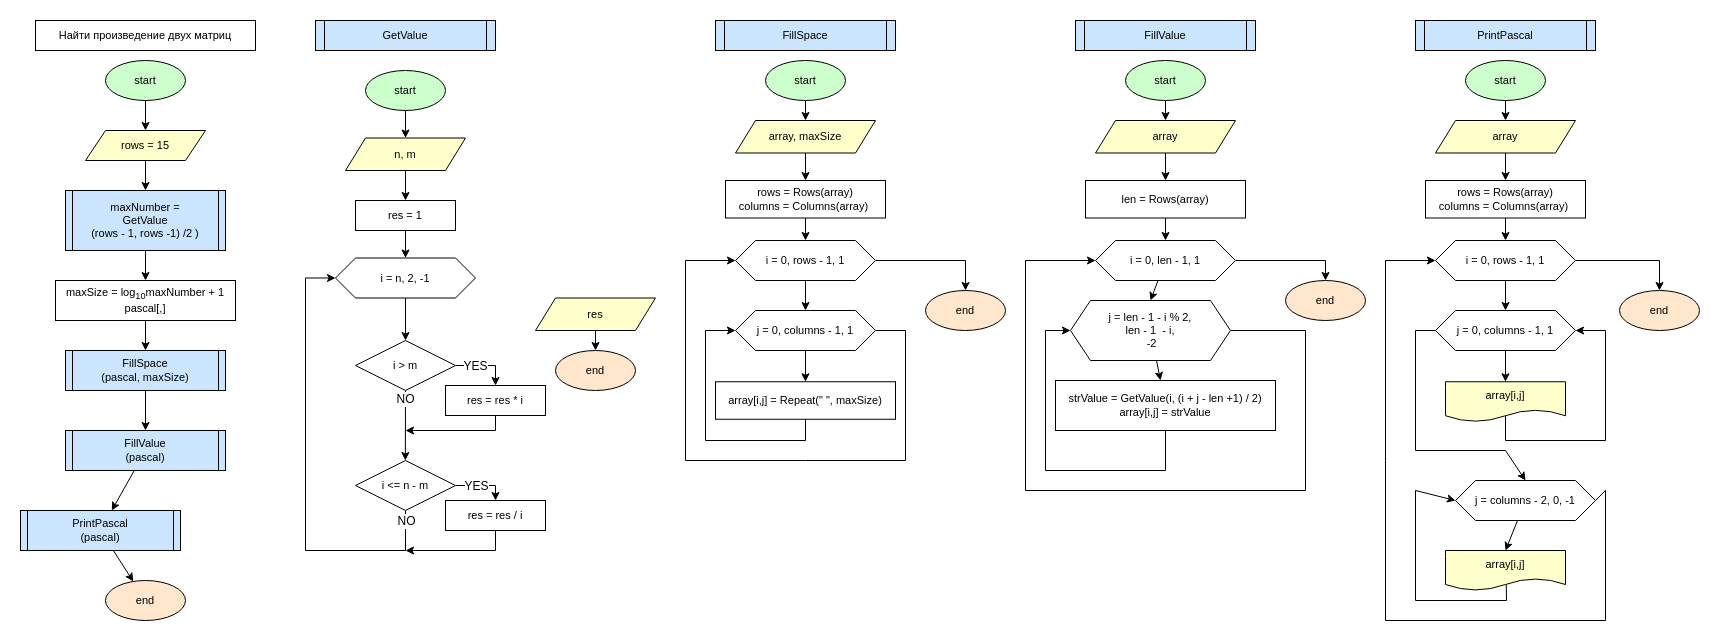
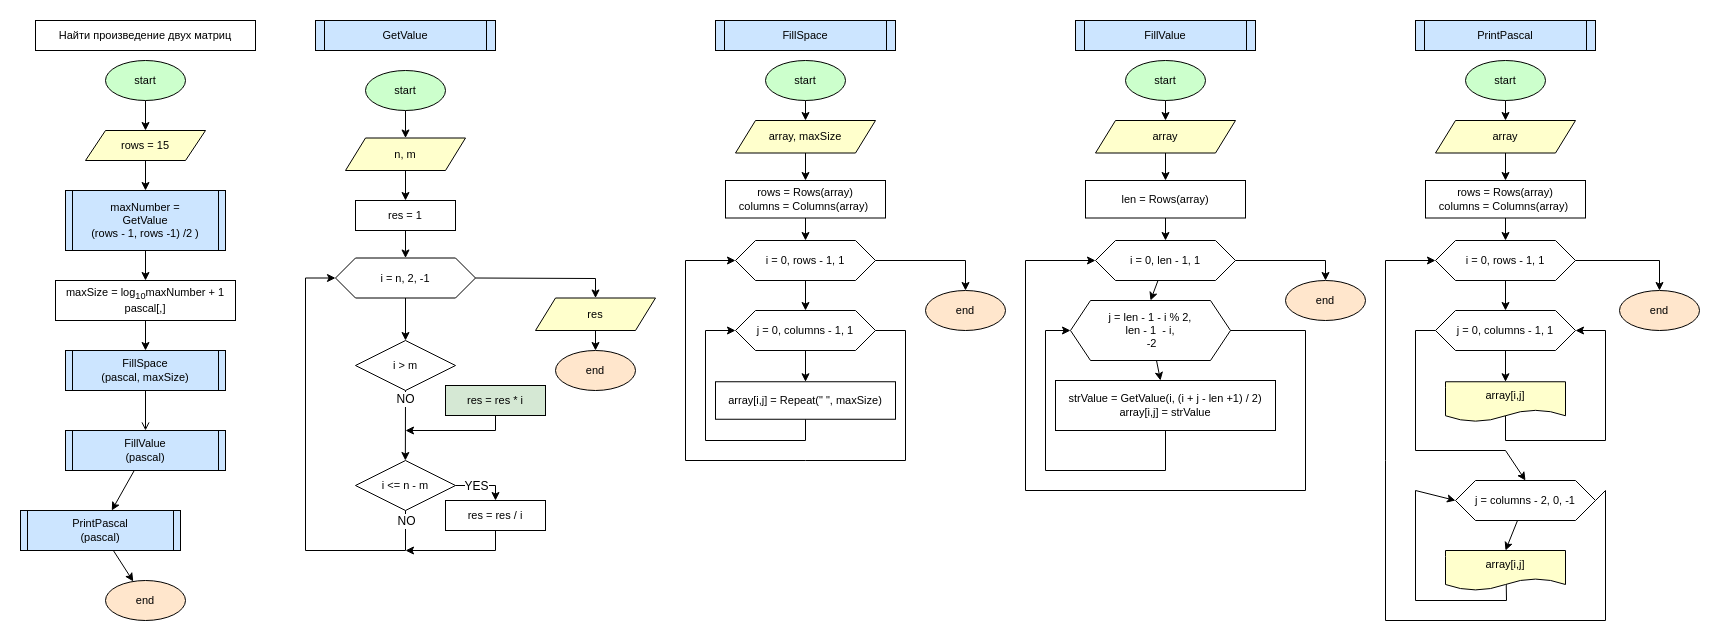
none -> (542, 278)
(482, 366) -> none
(496, 401) -> (496, 401)
(146, 422) -> (146, 423)
